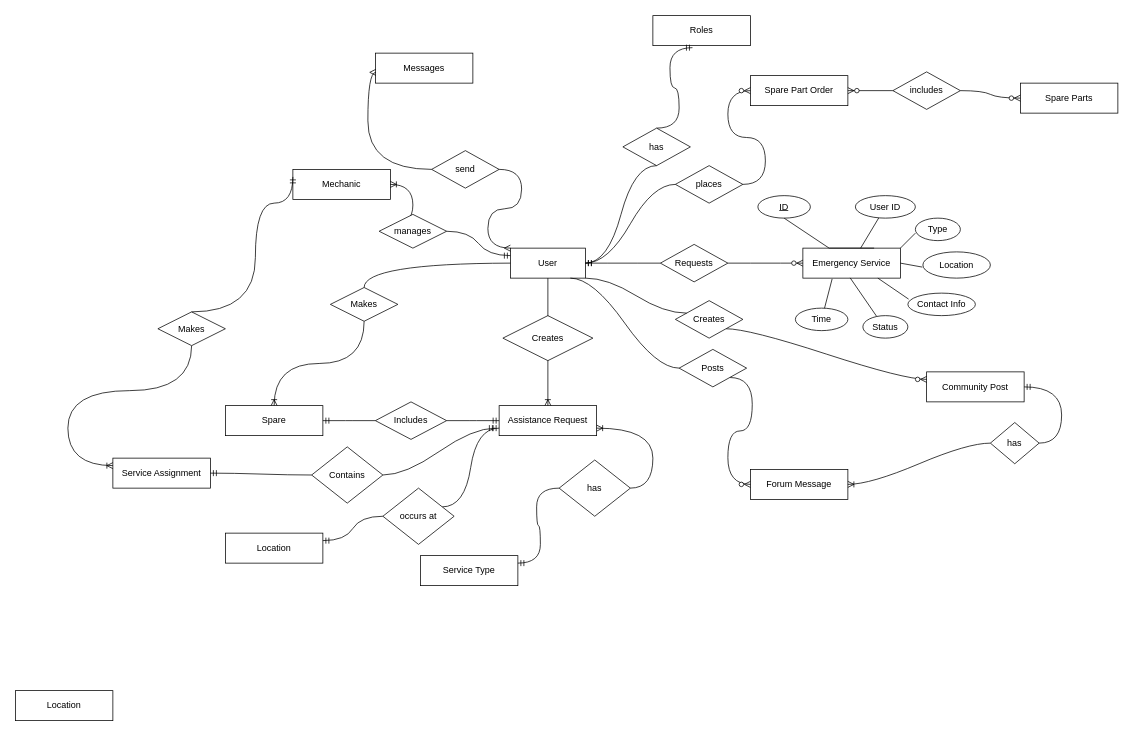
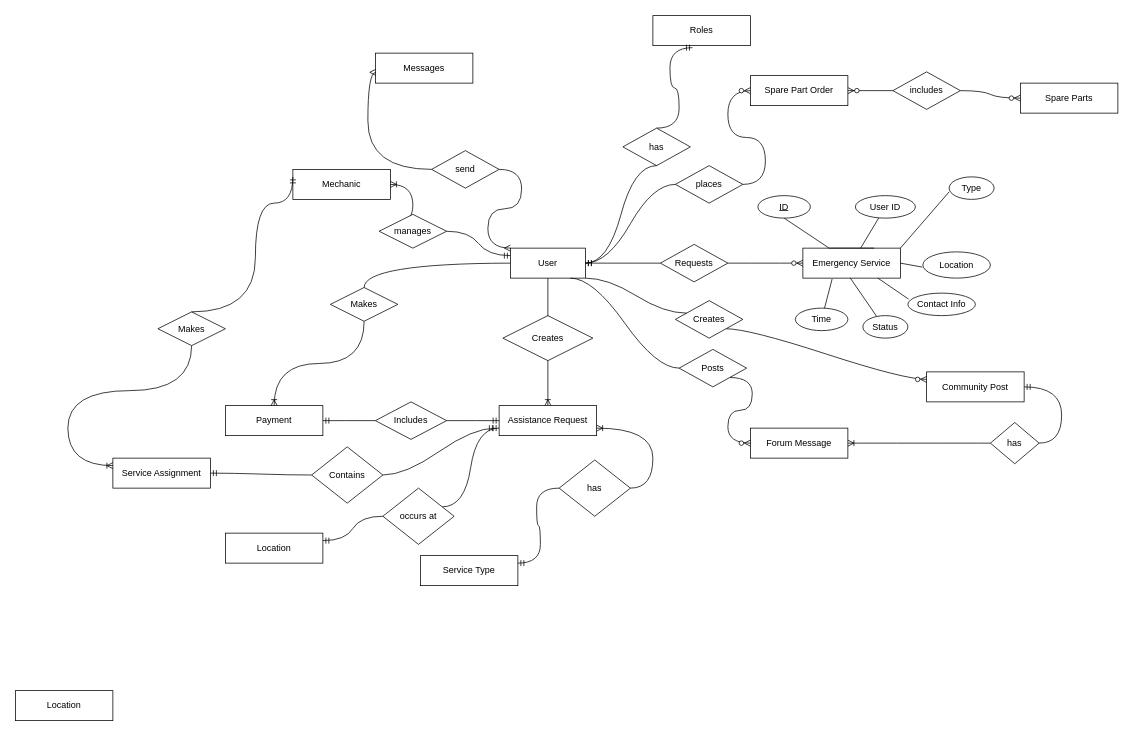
(938, 229) -> (972, 188)
(274, 420) -> (274, 420)
(799, 484) -> (799, 443)
